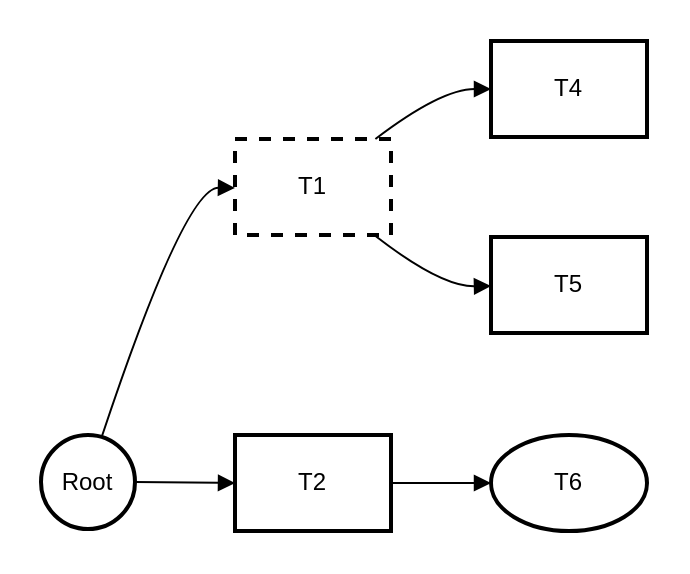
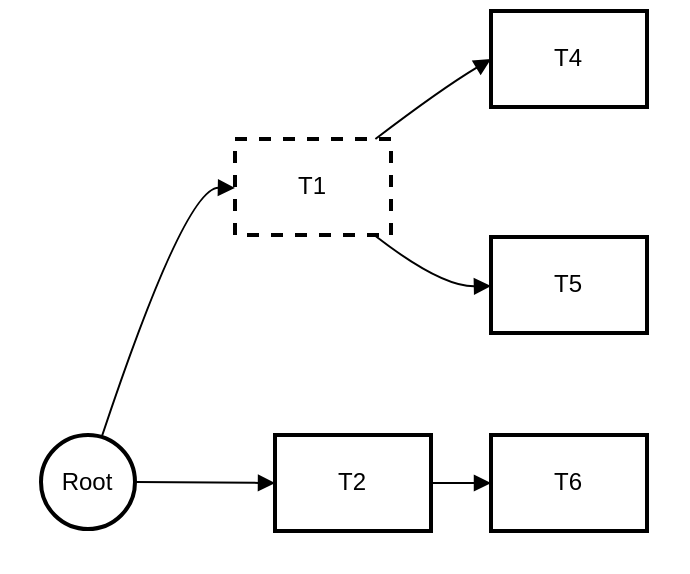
(569, 89) -> (569, 59)
(313, 483) -> (353, 483)
(569, 483) -> (569, 483)
